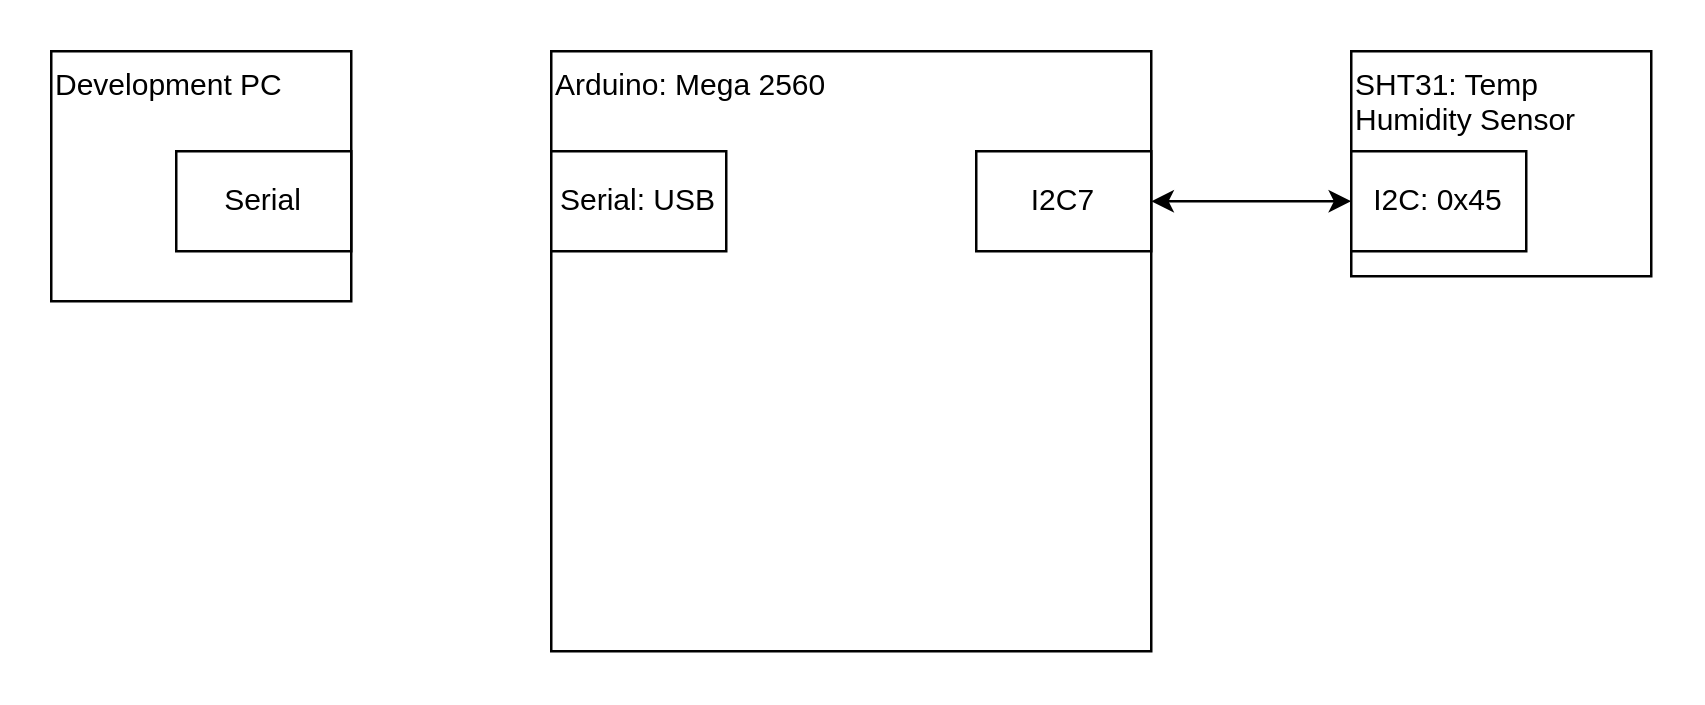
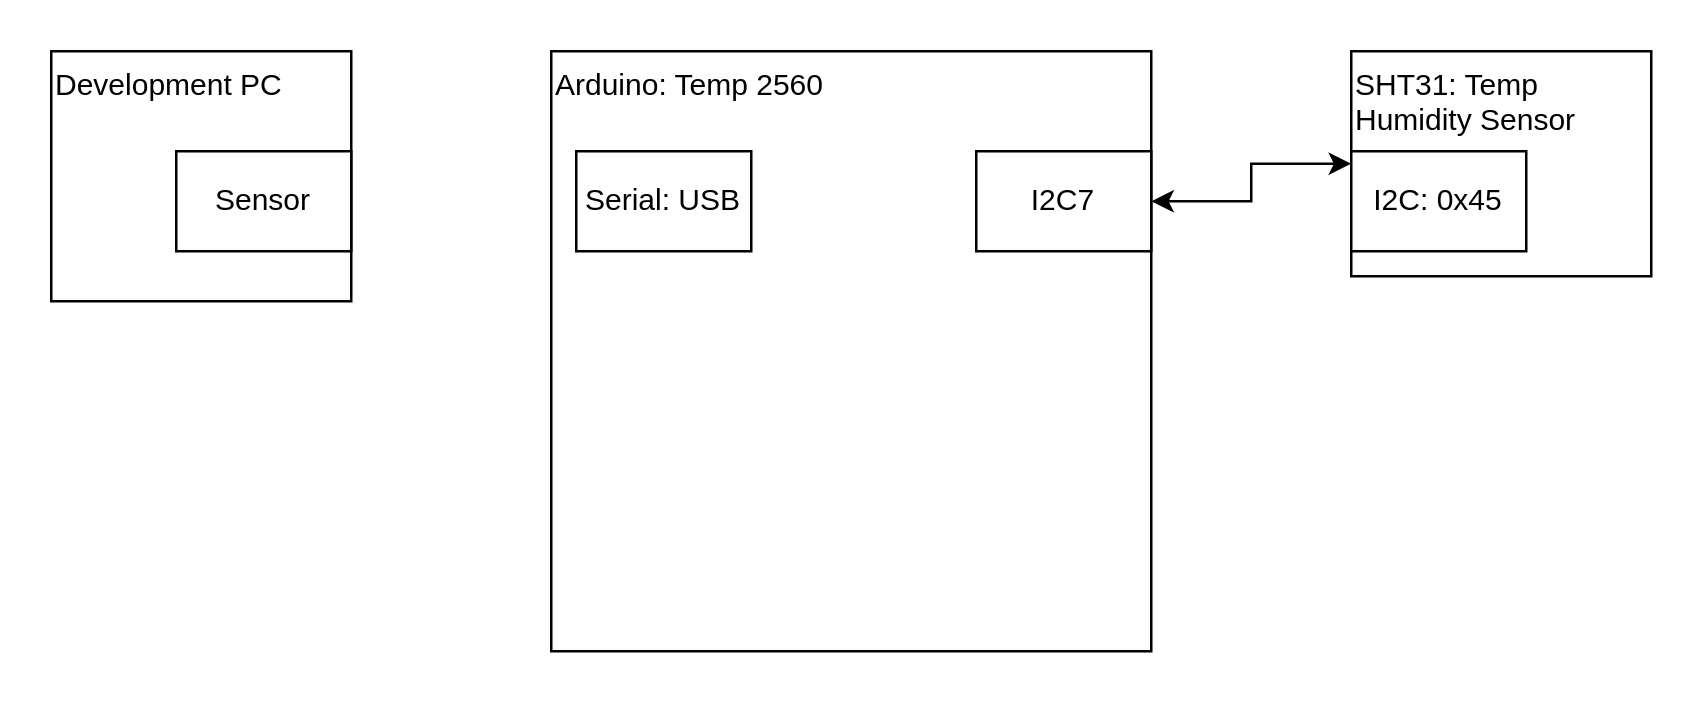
(692, 87) -> (692, 87)
(264, 201) -> (264, 201)
(639, 201) -> (664, 201)
(1291, 201) -> (1273, 164)
